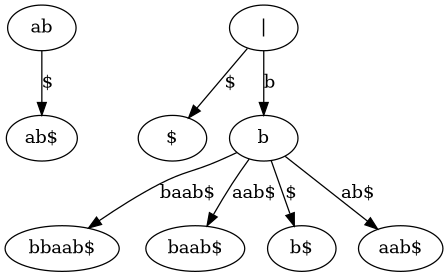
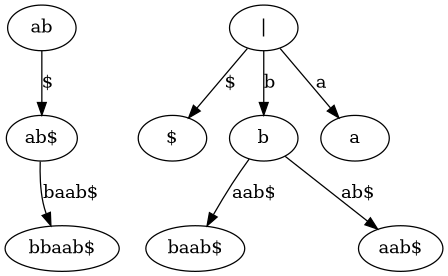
none -> (355, 138)
(165, 181) -> (41, 188)
(302, 249) -> none
